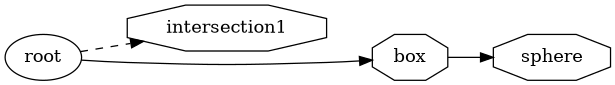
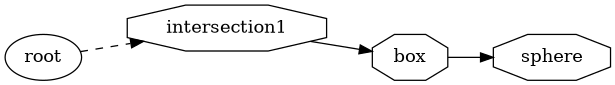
(220, 64) -> (335, 45)
